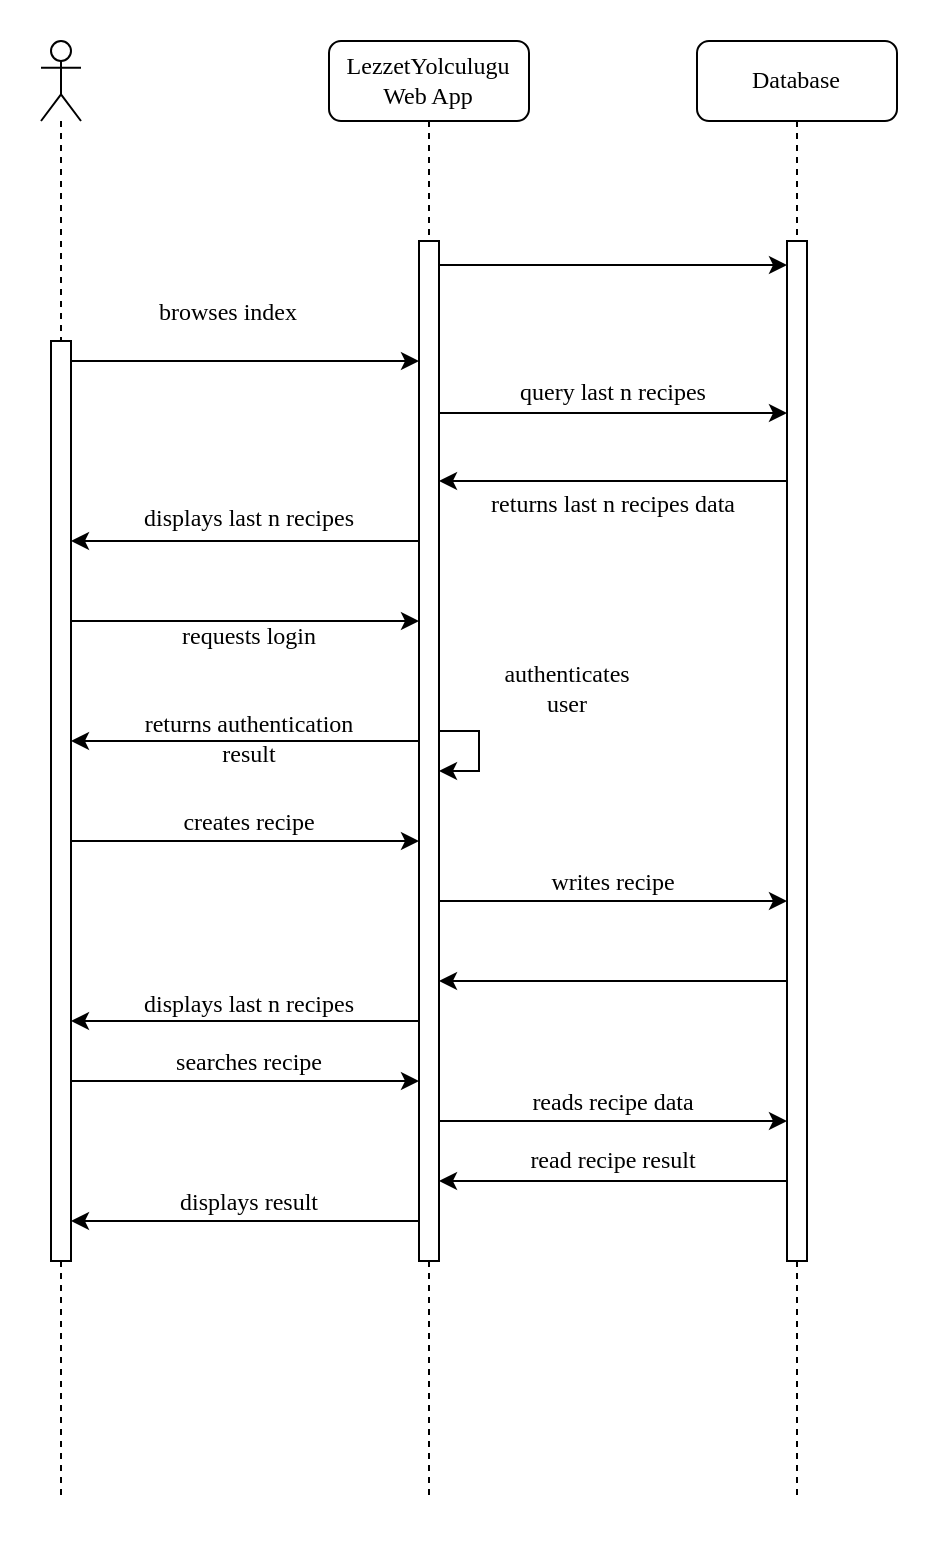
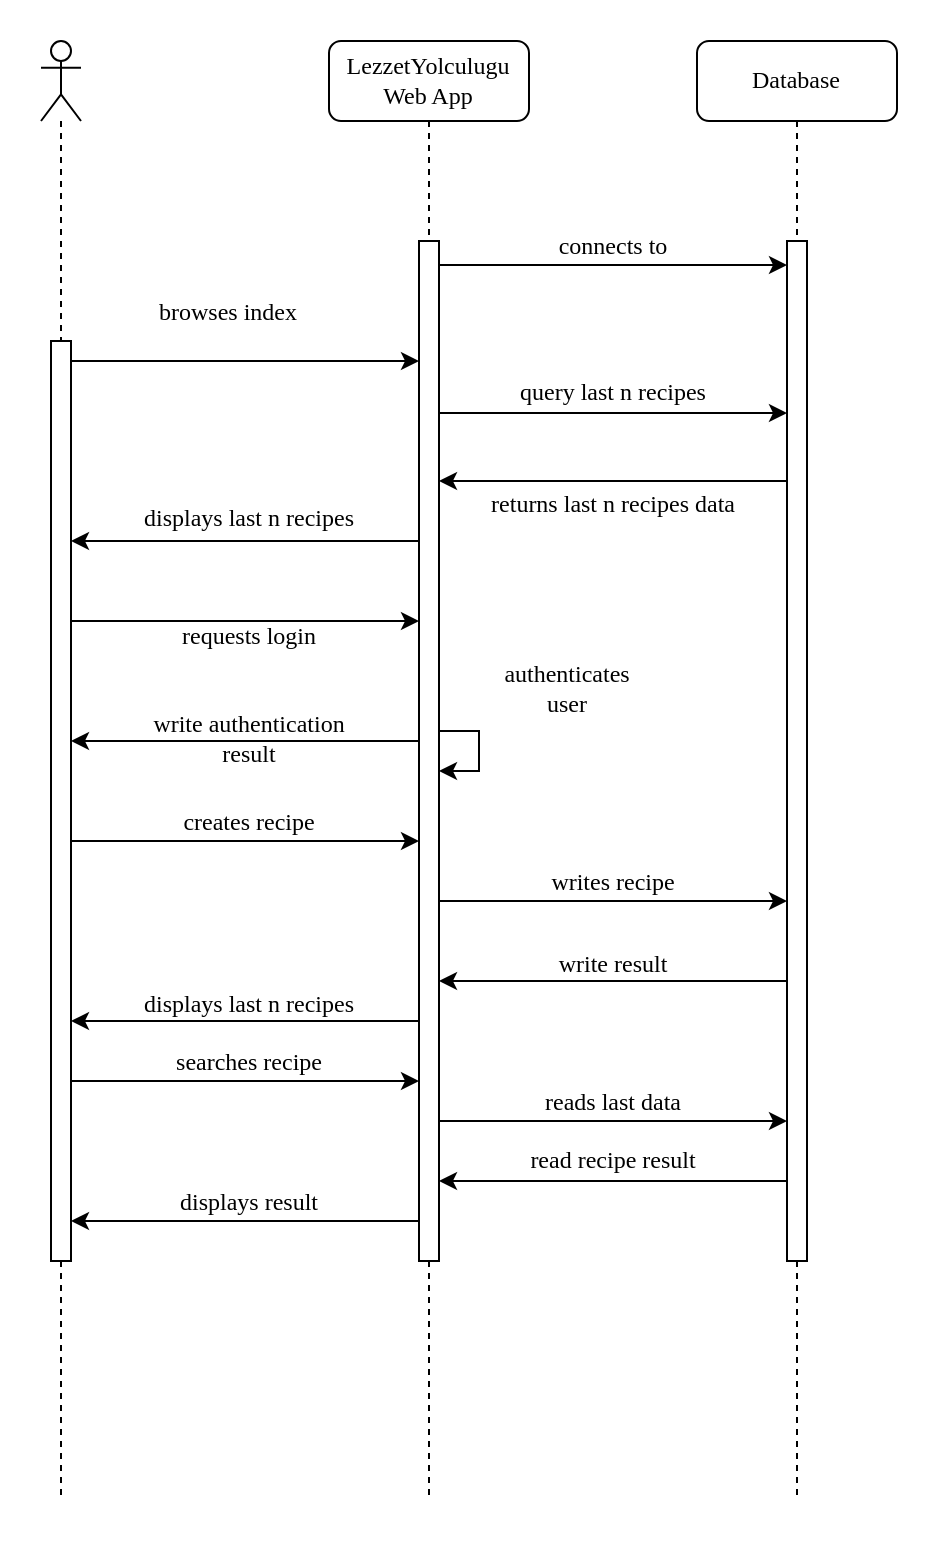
none -> (613, 247)
(250, 739) -> (250, 739)
none -> (613, 965)
(614, 1103) -> (614, 1103)
